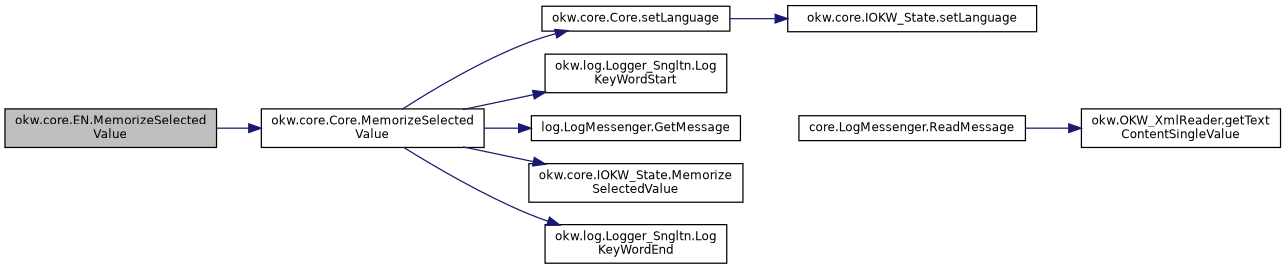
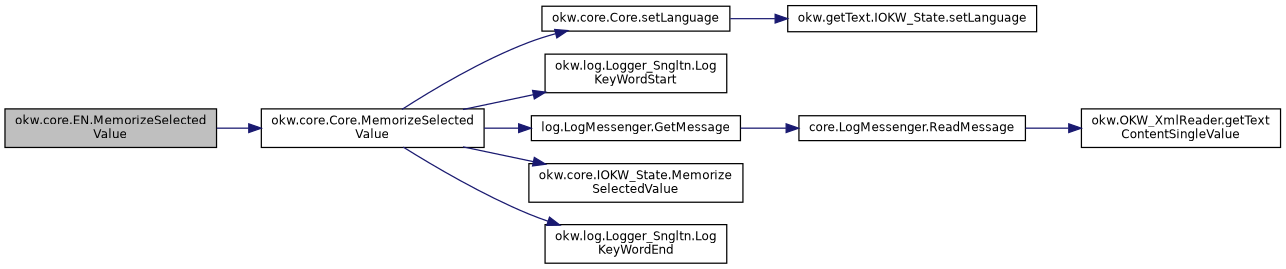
(912, 19) -> (912, 19)
none -> (763, 128)
